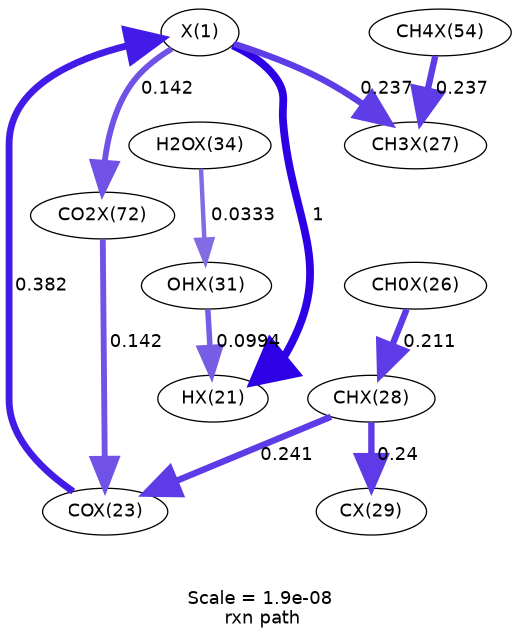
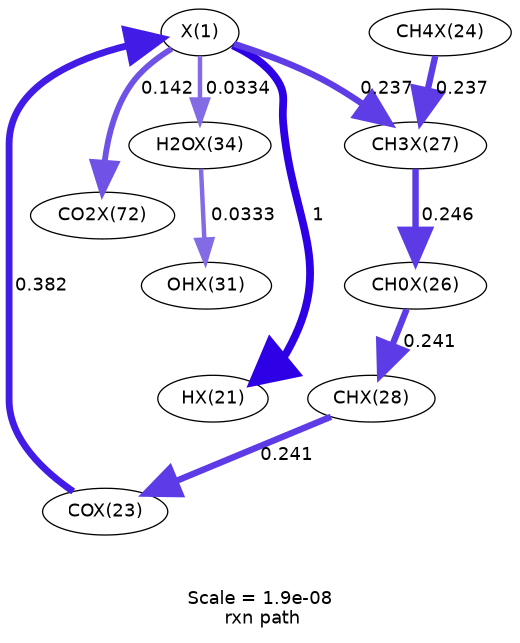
(440, 32) -> (440, 32)
none -> (200, 78)
none -> (416, 199)
(209, 328) -> none
(427, 342) -> (427, 342)
(104, 349) -> none
(371, 512) -> none
